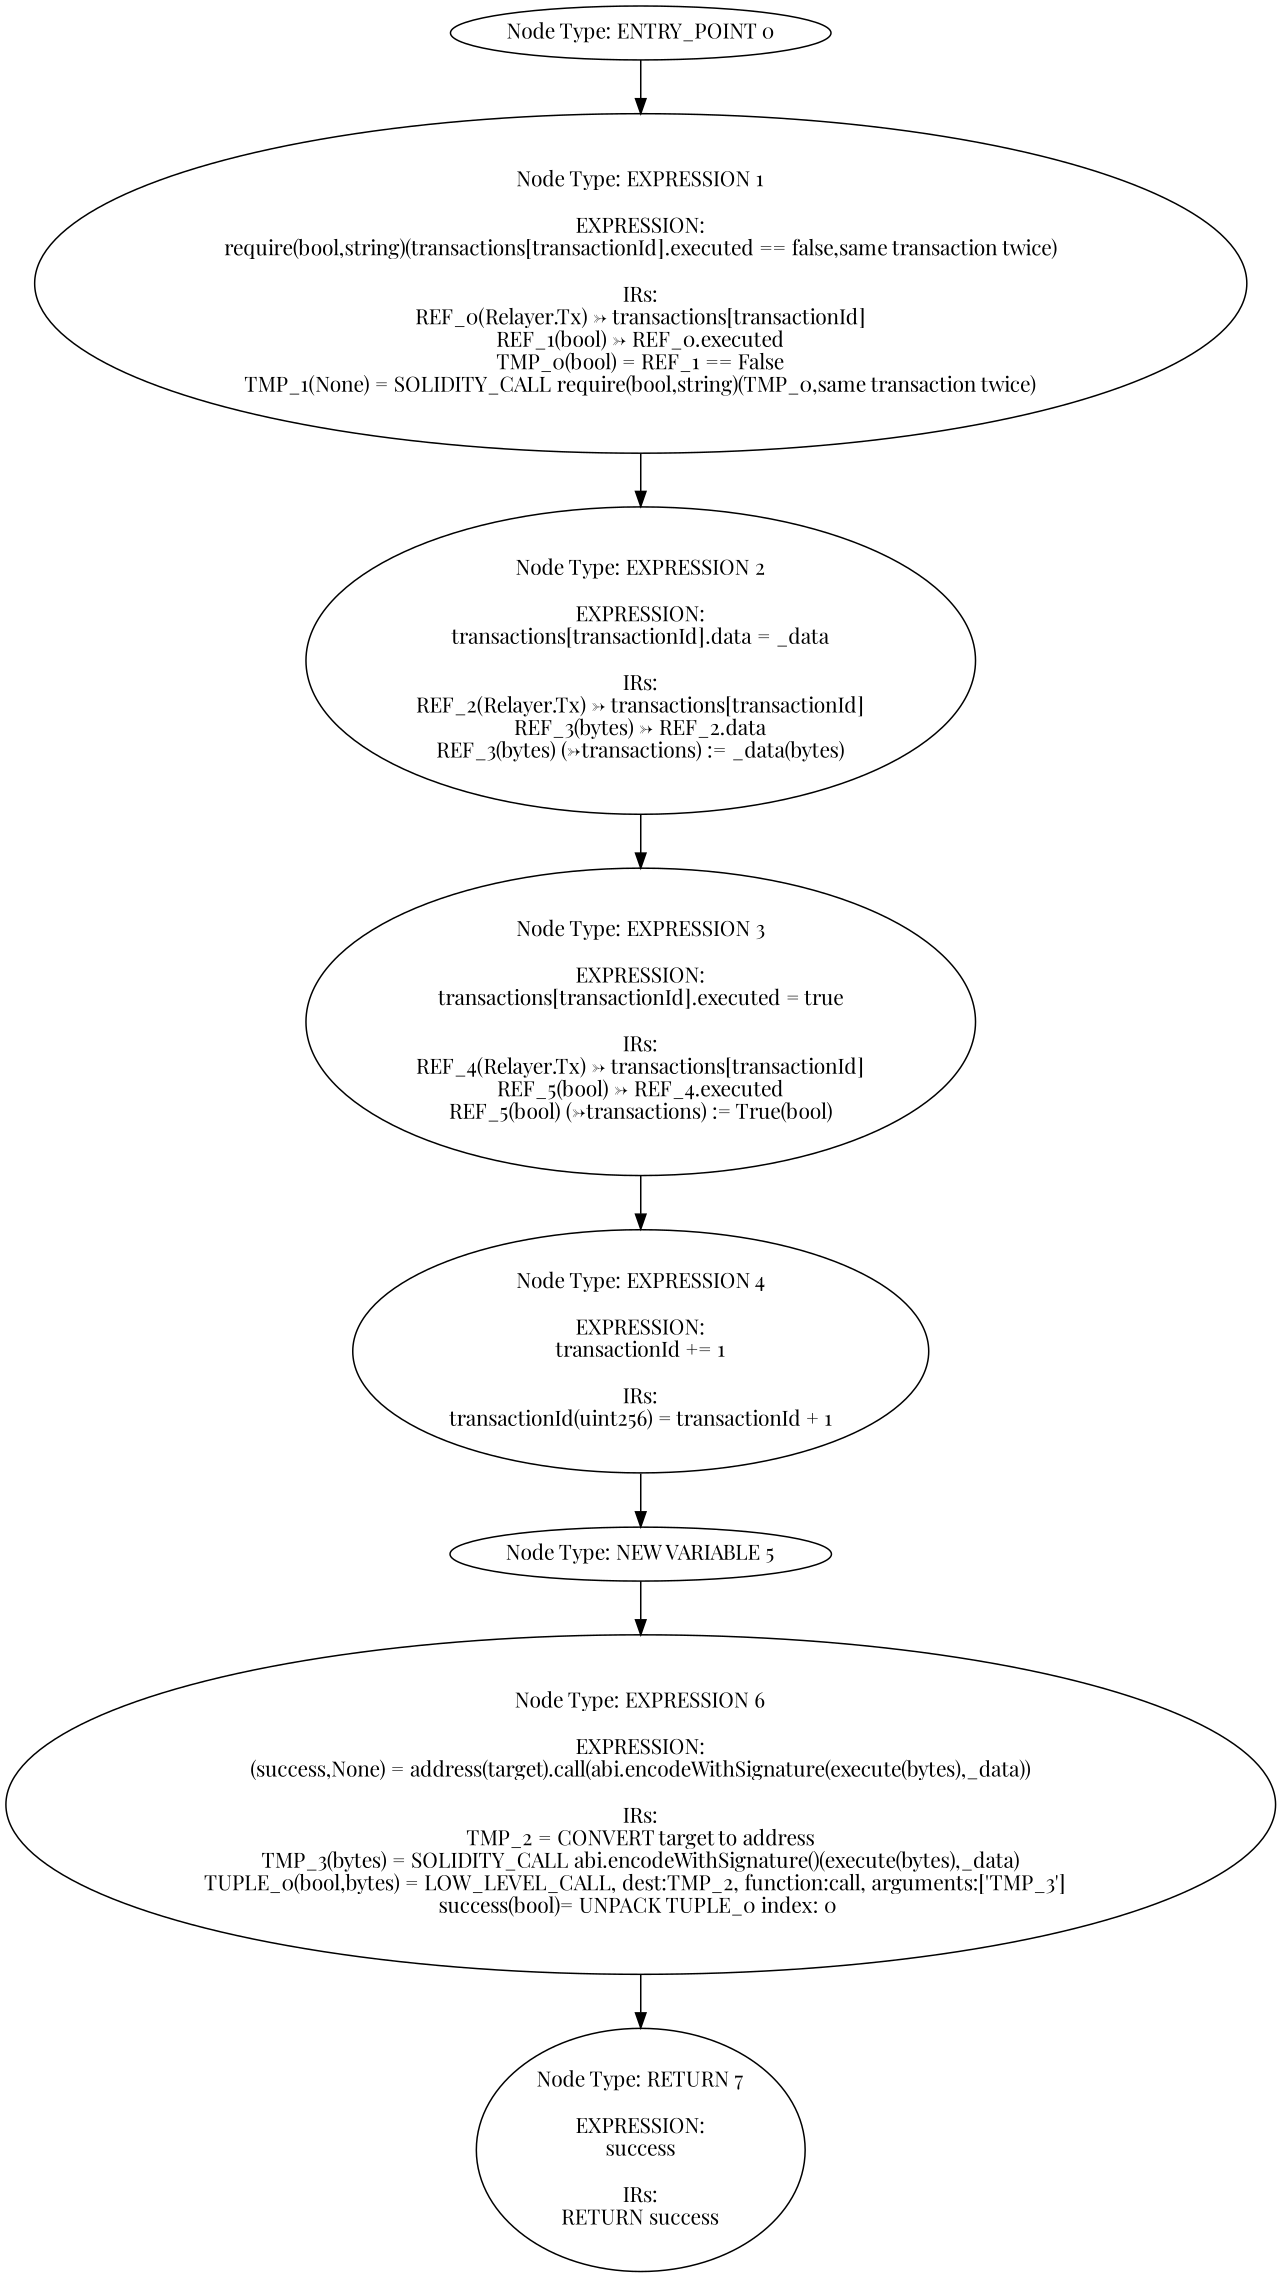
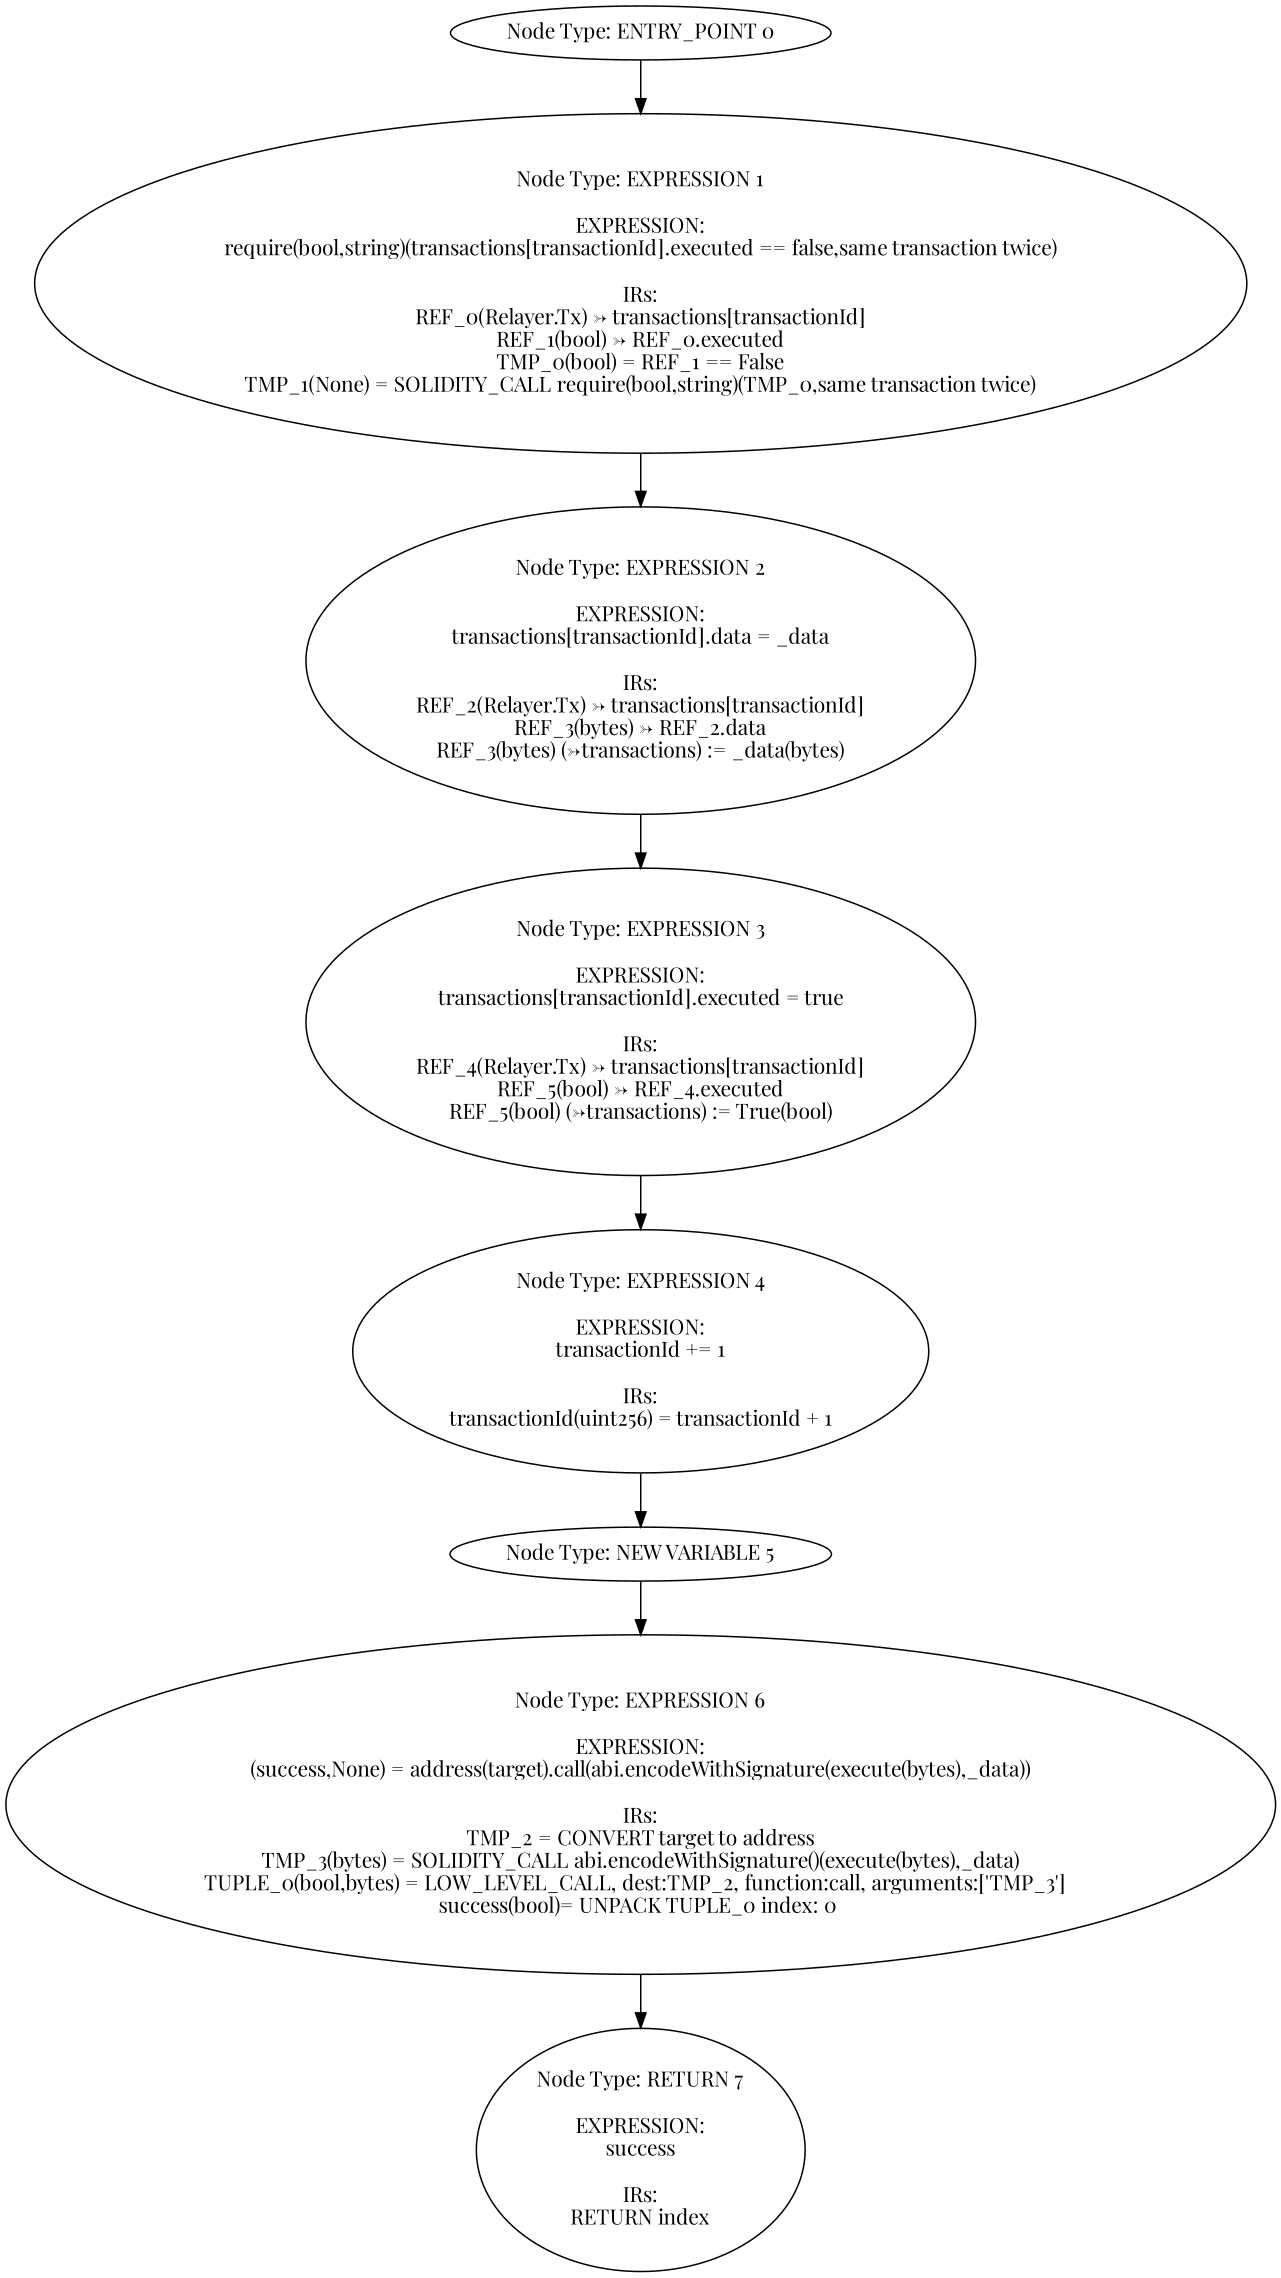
(641, 2150) -> (641, 2150)
